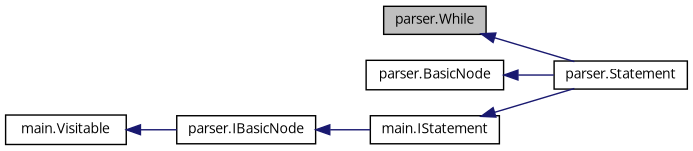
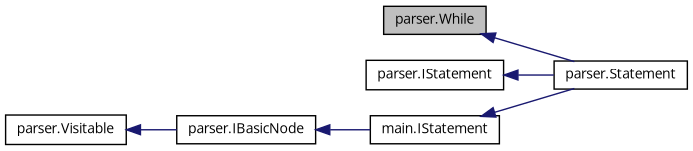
(435, 75) -> (435, 75)
(66, 130) -> (66, 130)
